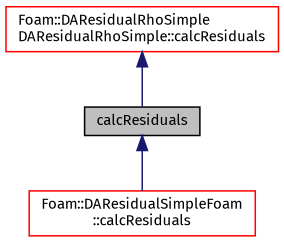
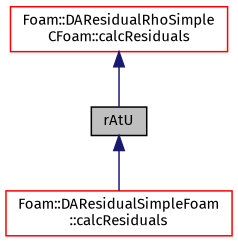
(142, 29) -> (119, 29)
(142, 121) -> (119, 121)
